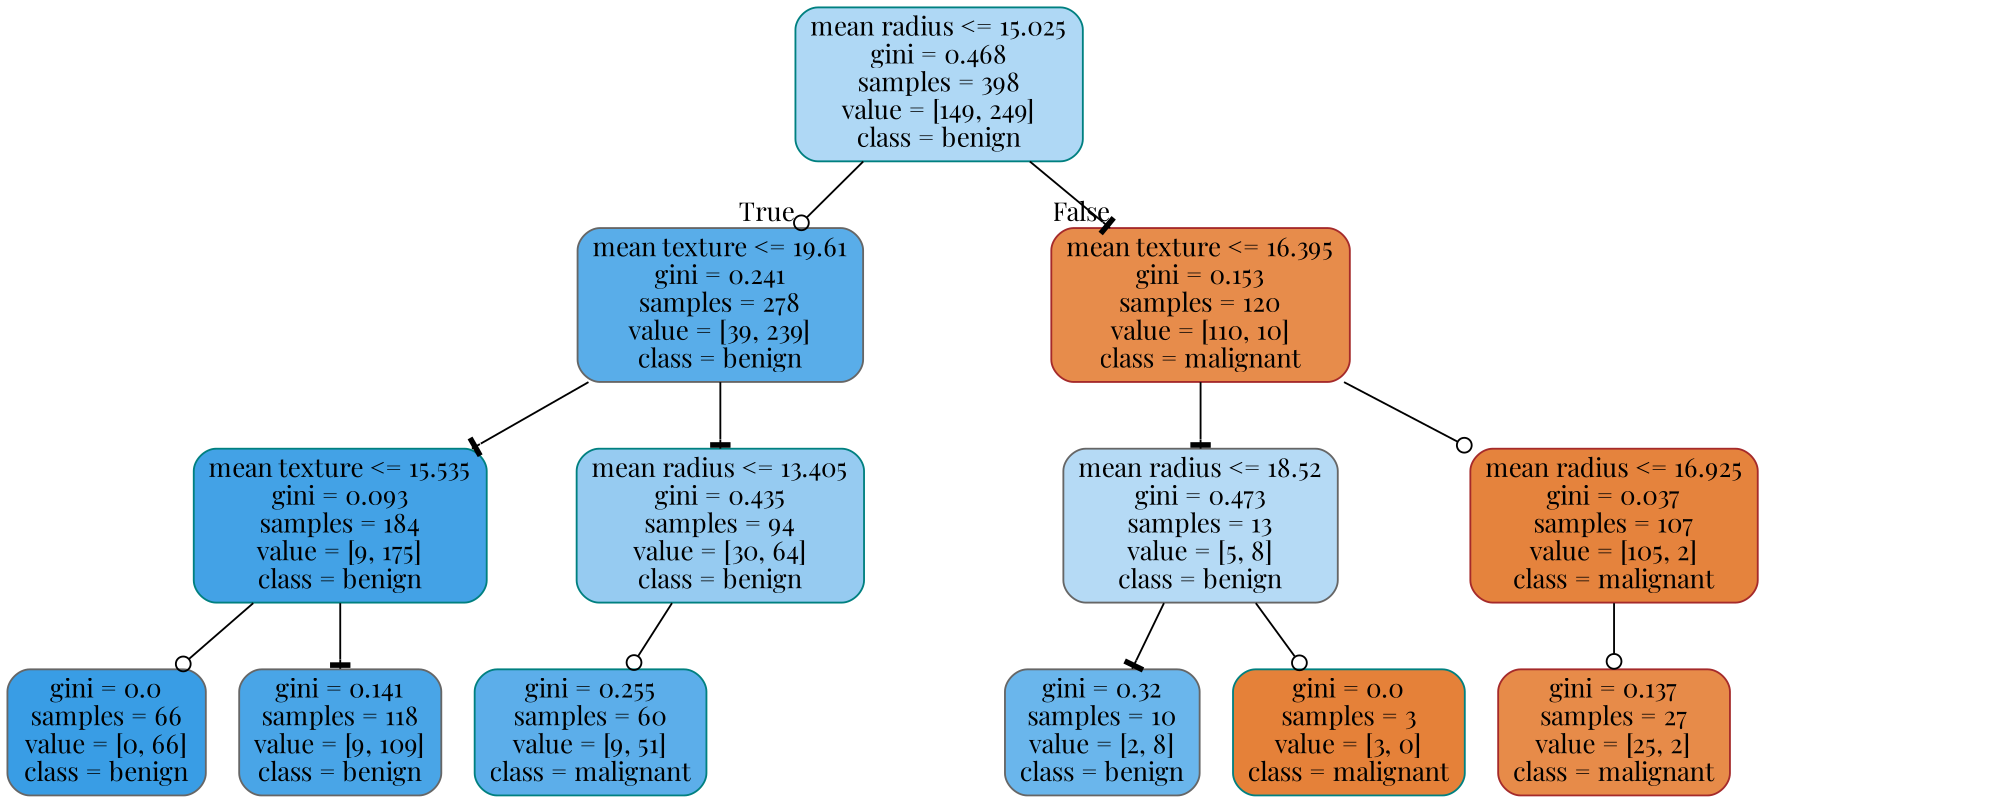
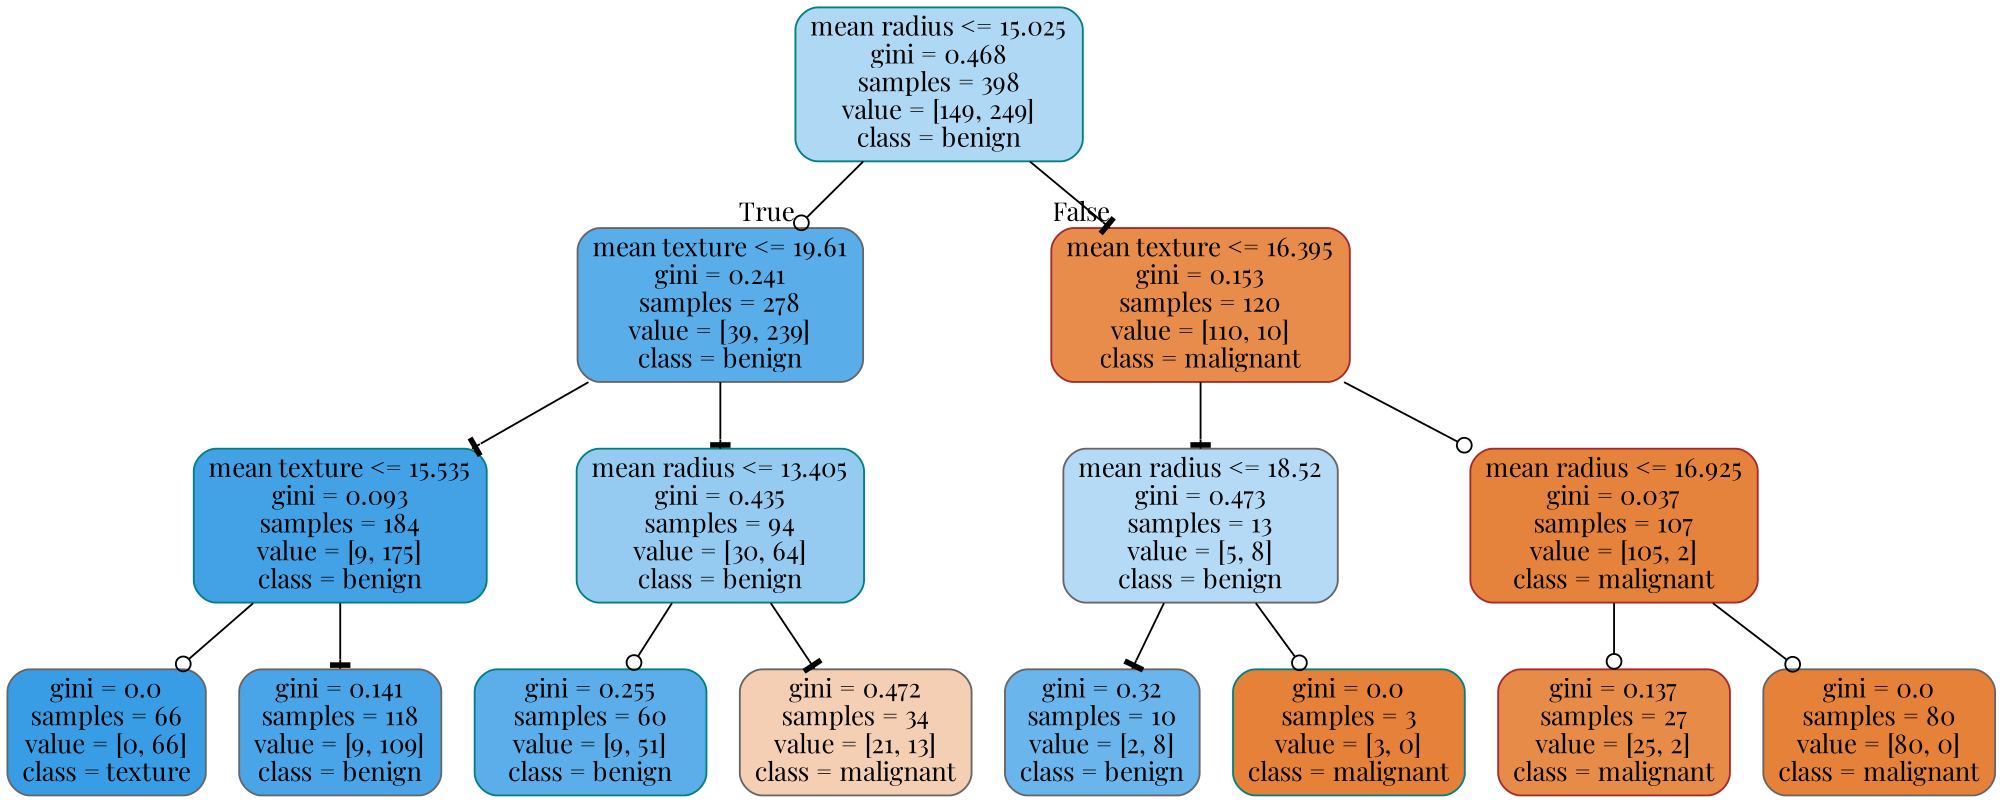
(107, 732) -> (107, 732)
(591, 732) -> (591, 732)
none -> (856, 732)
none -> (1879, 732)
